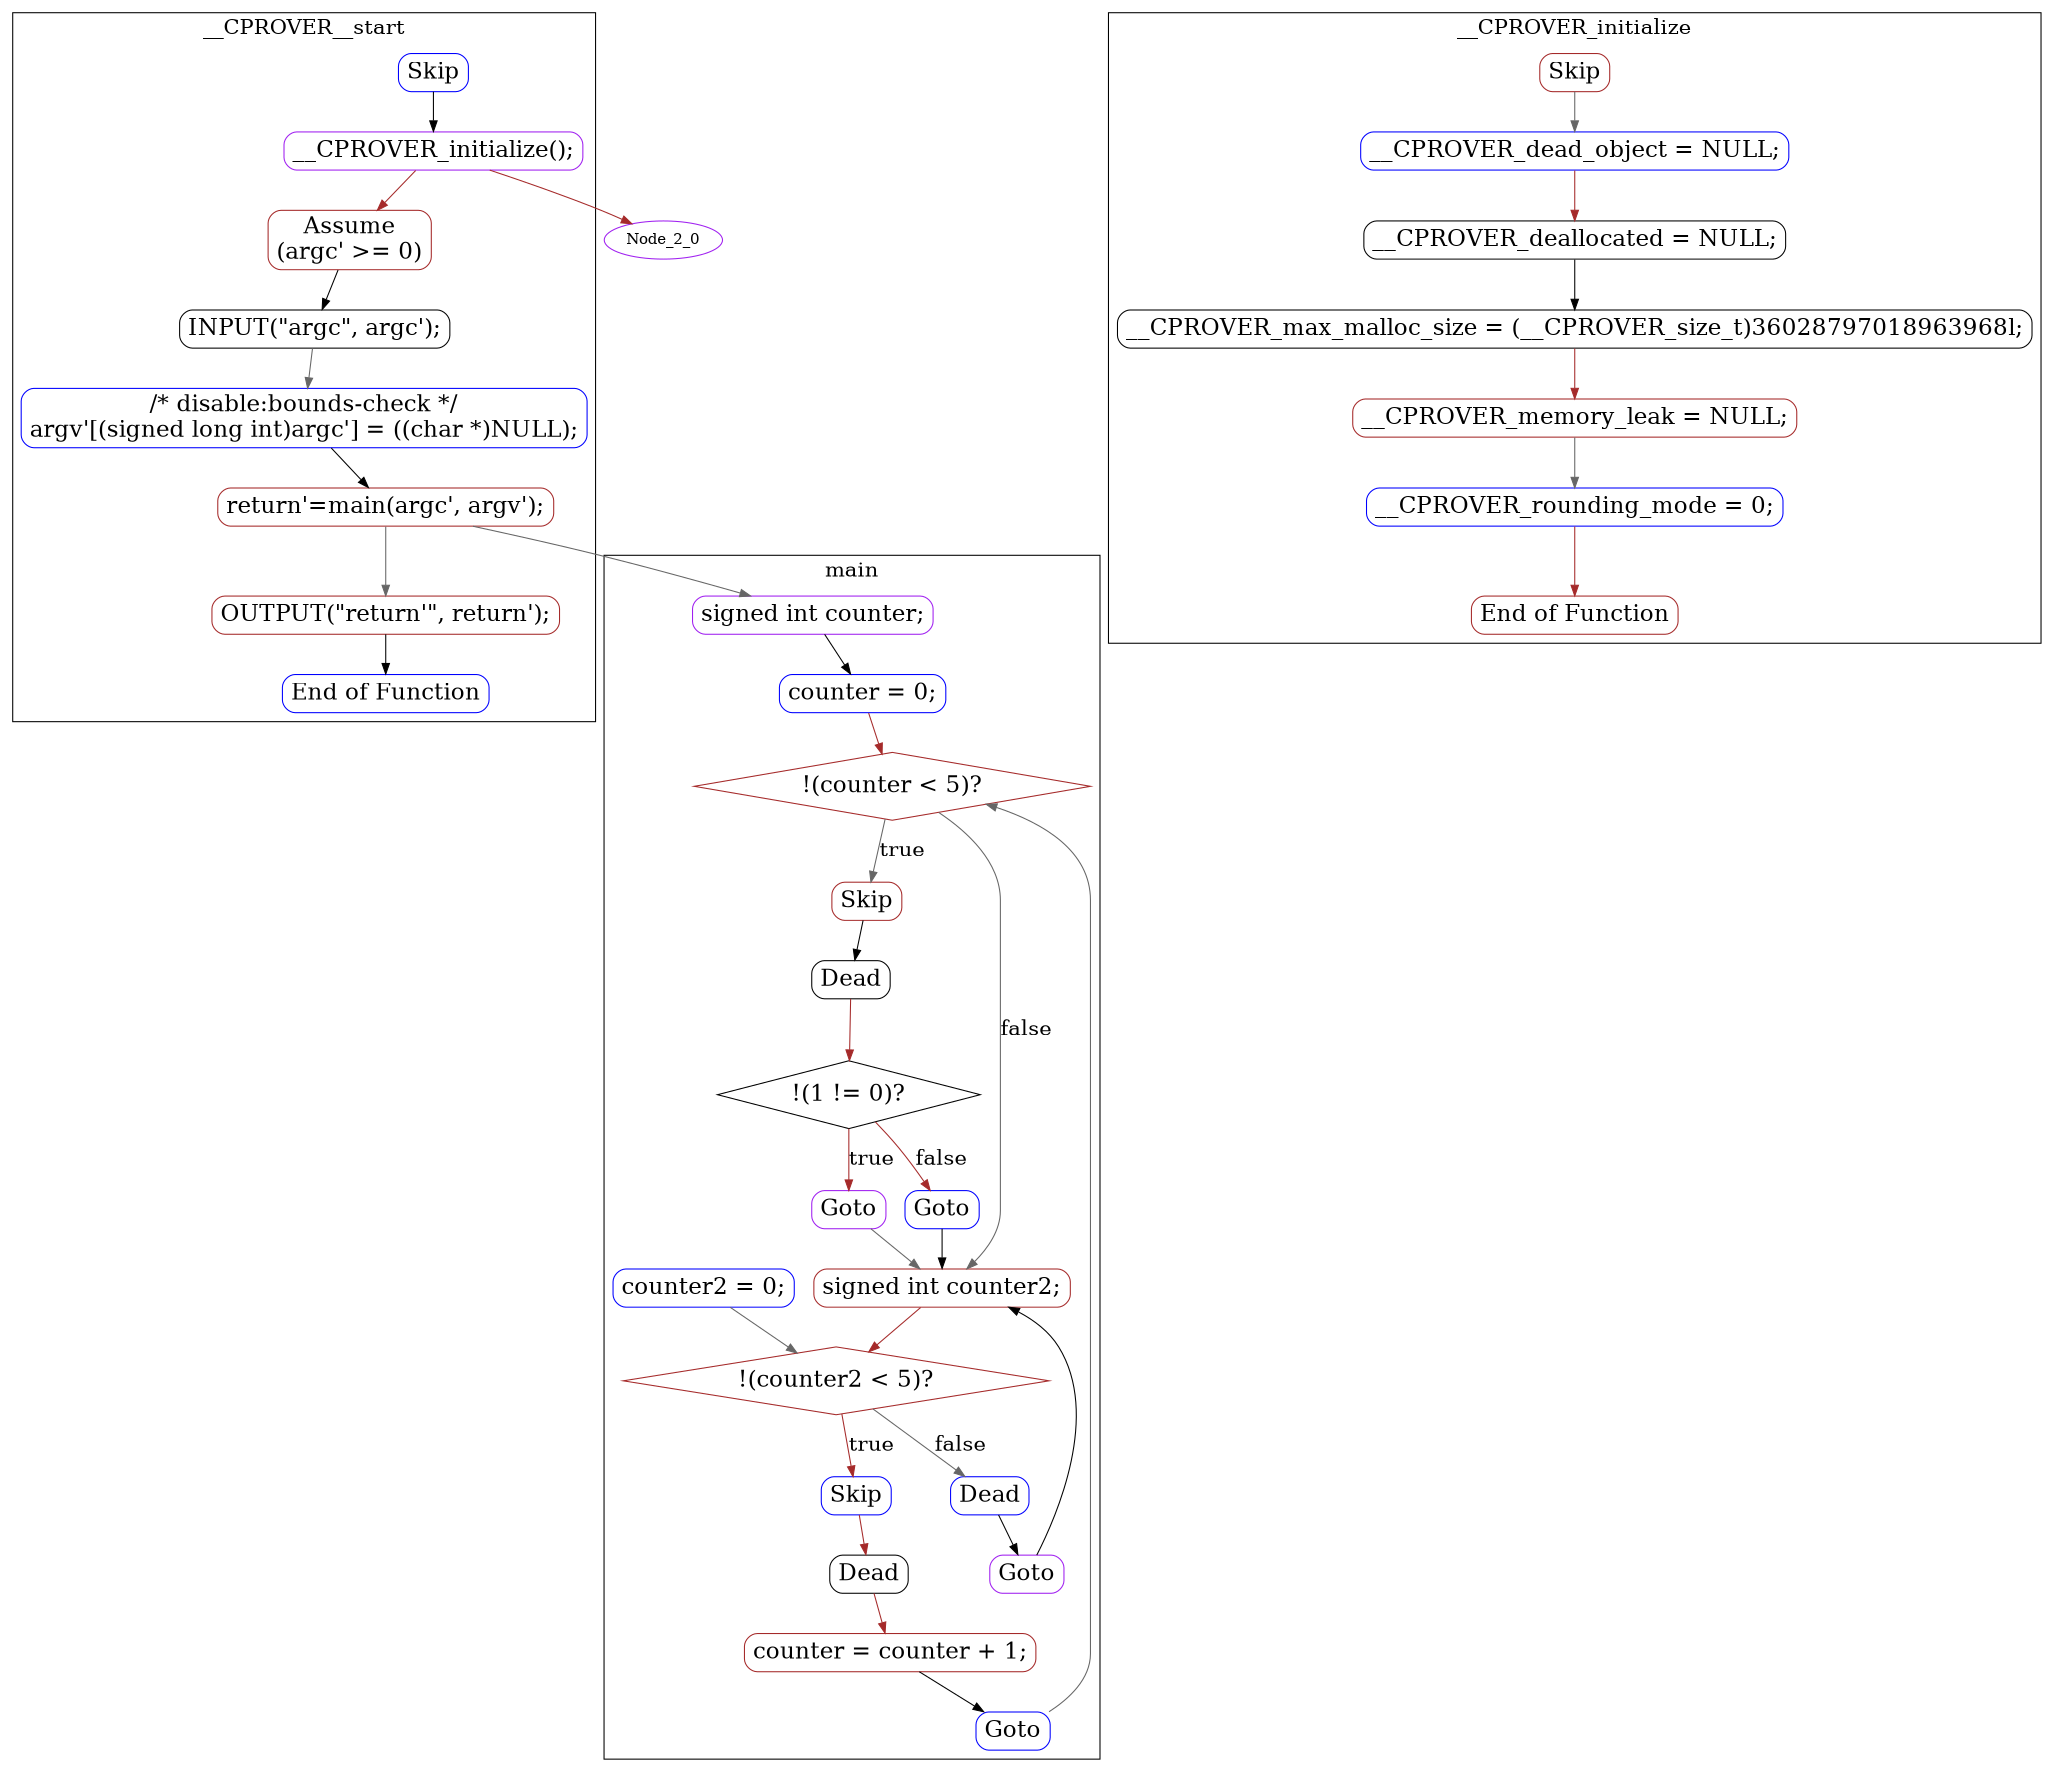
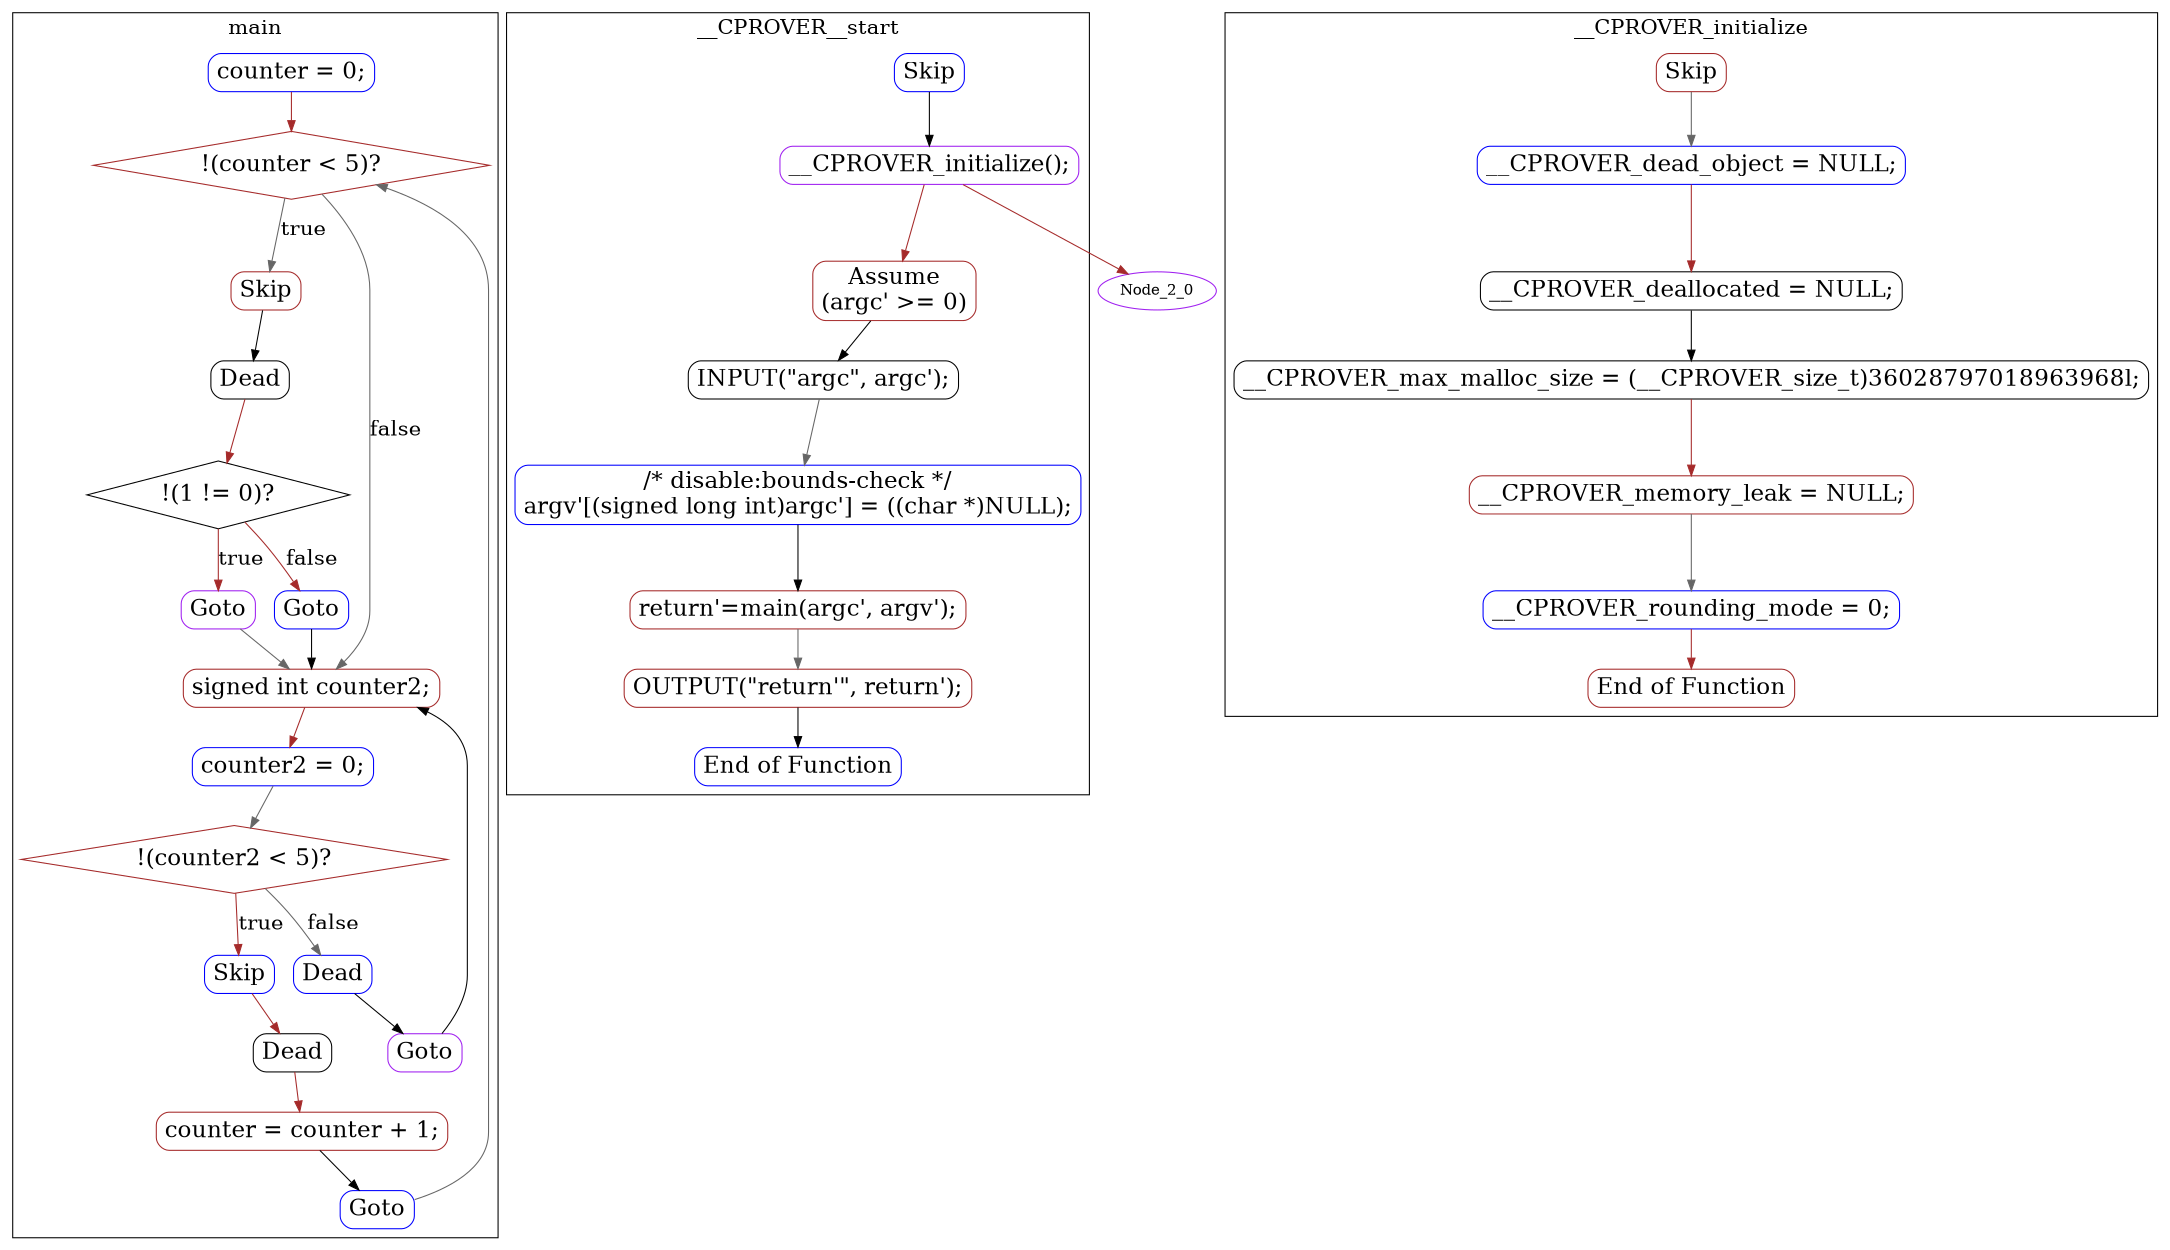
(813, 615) -> none
(899, 1326) -> (299, 722)
